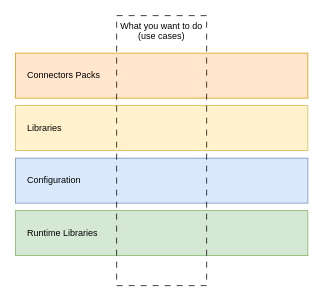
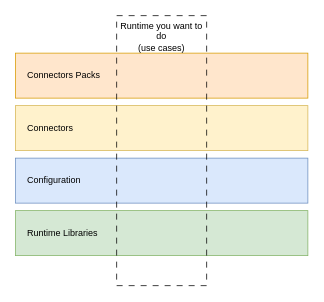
(162, 31) -> (162, 37)
(48, 128) -> (53, 128)
